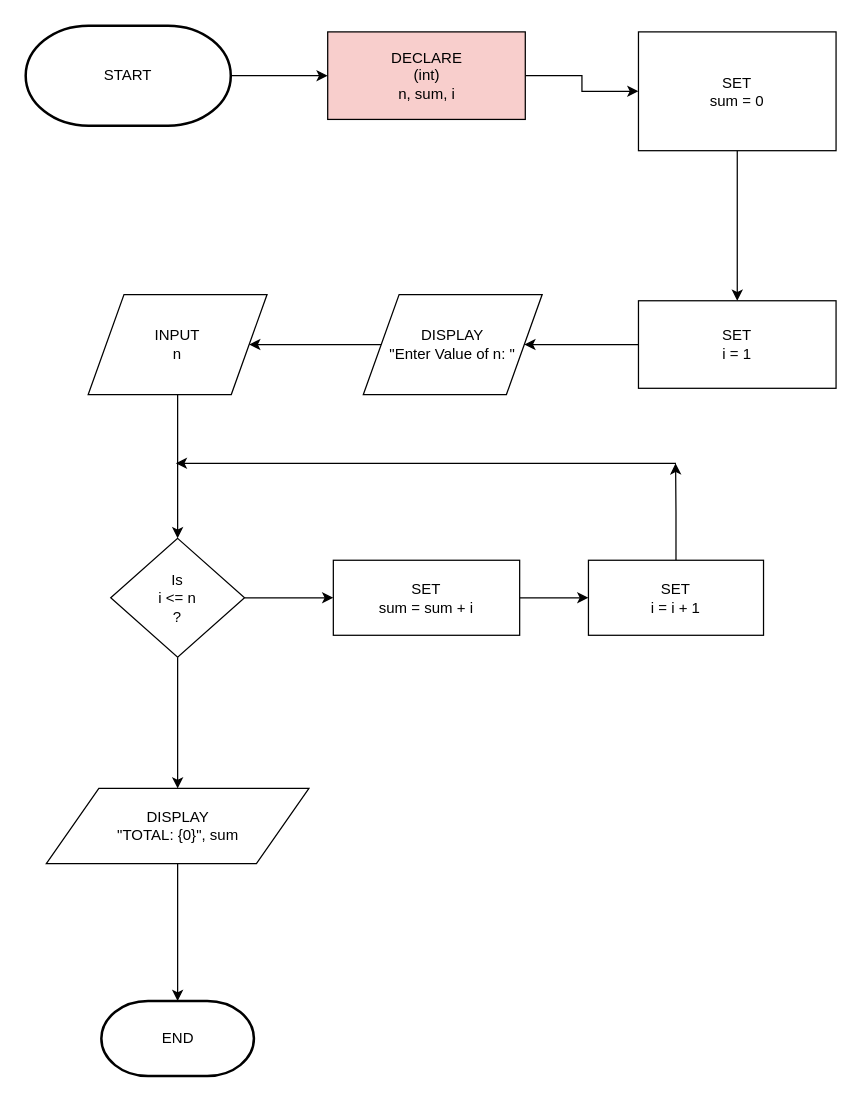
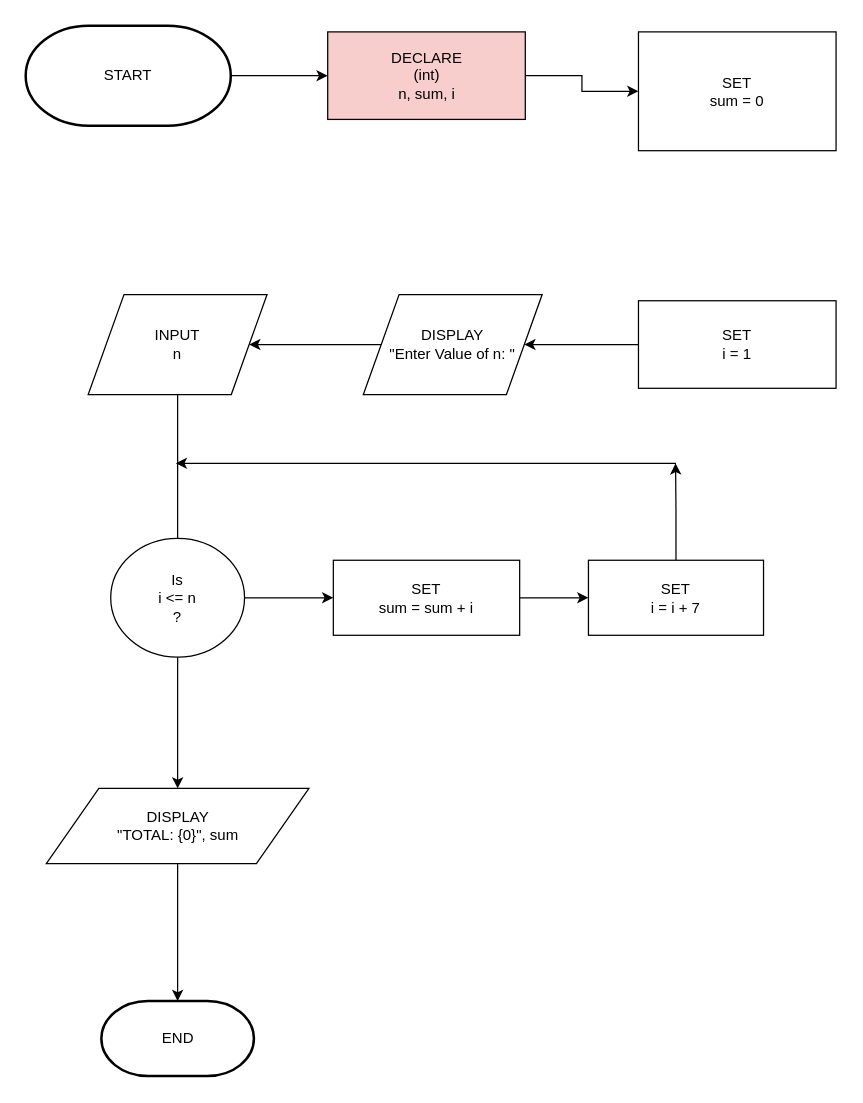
(737, 222) -> none
(178, 528) -> (178, 532)
(178, 598) -> (178, 598)
(676, 598) -> (676, 598)
